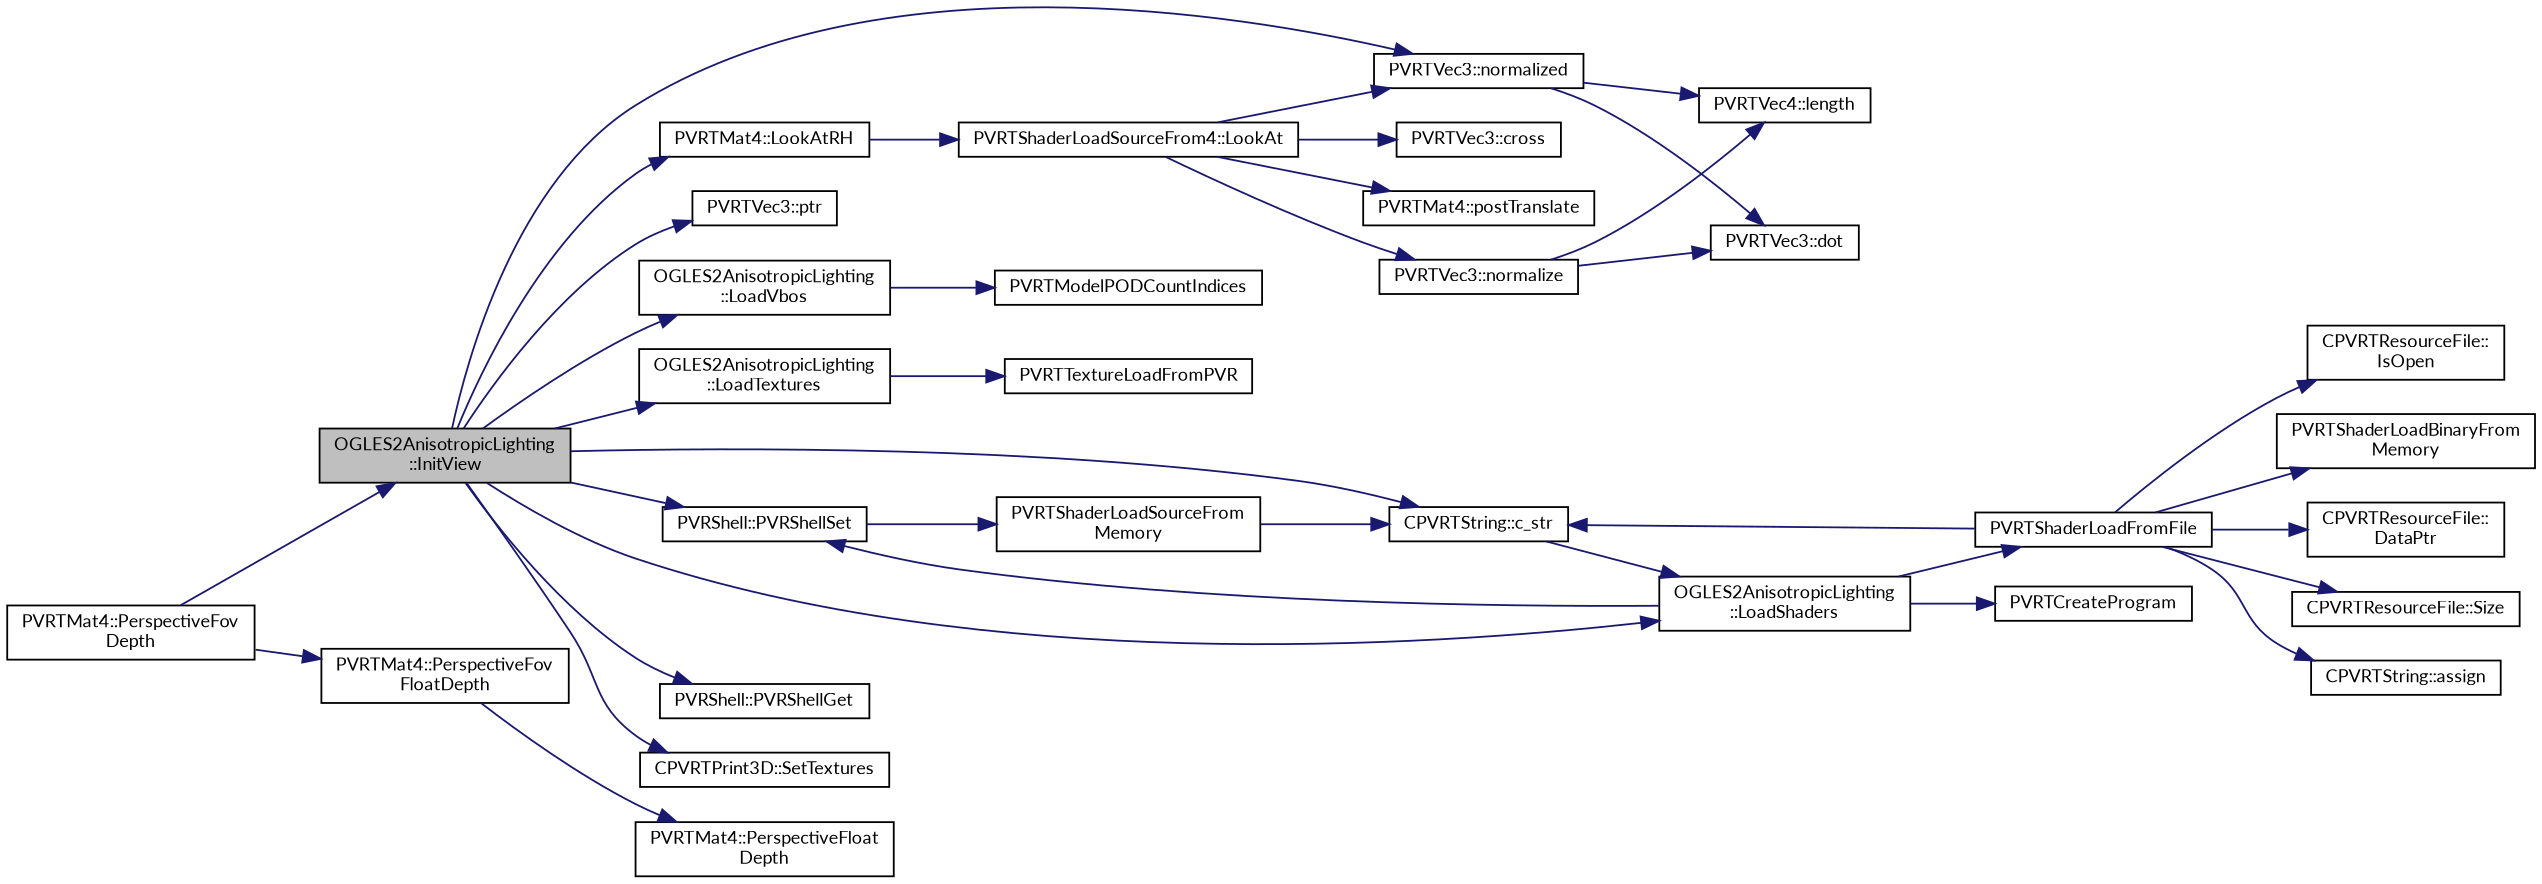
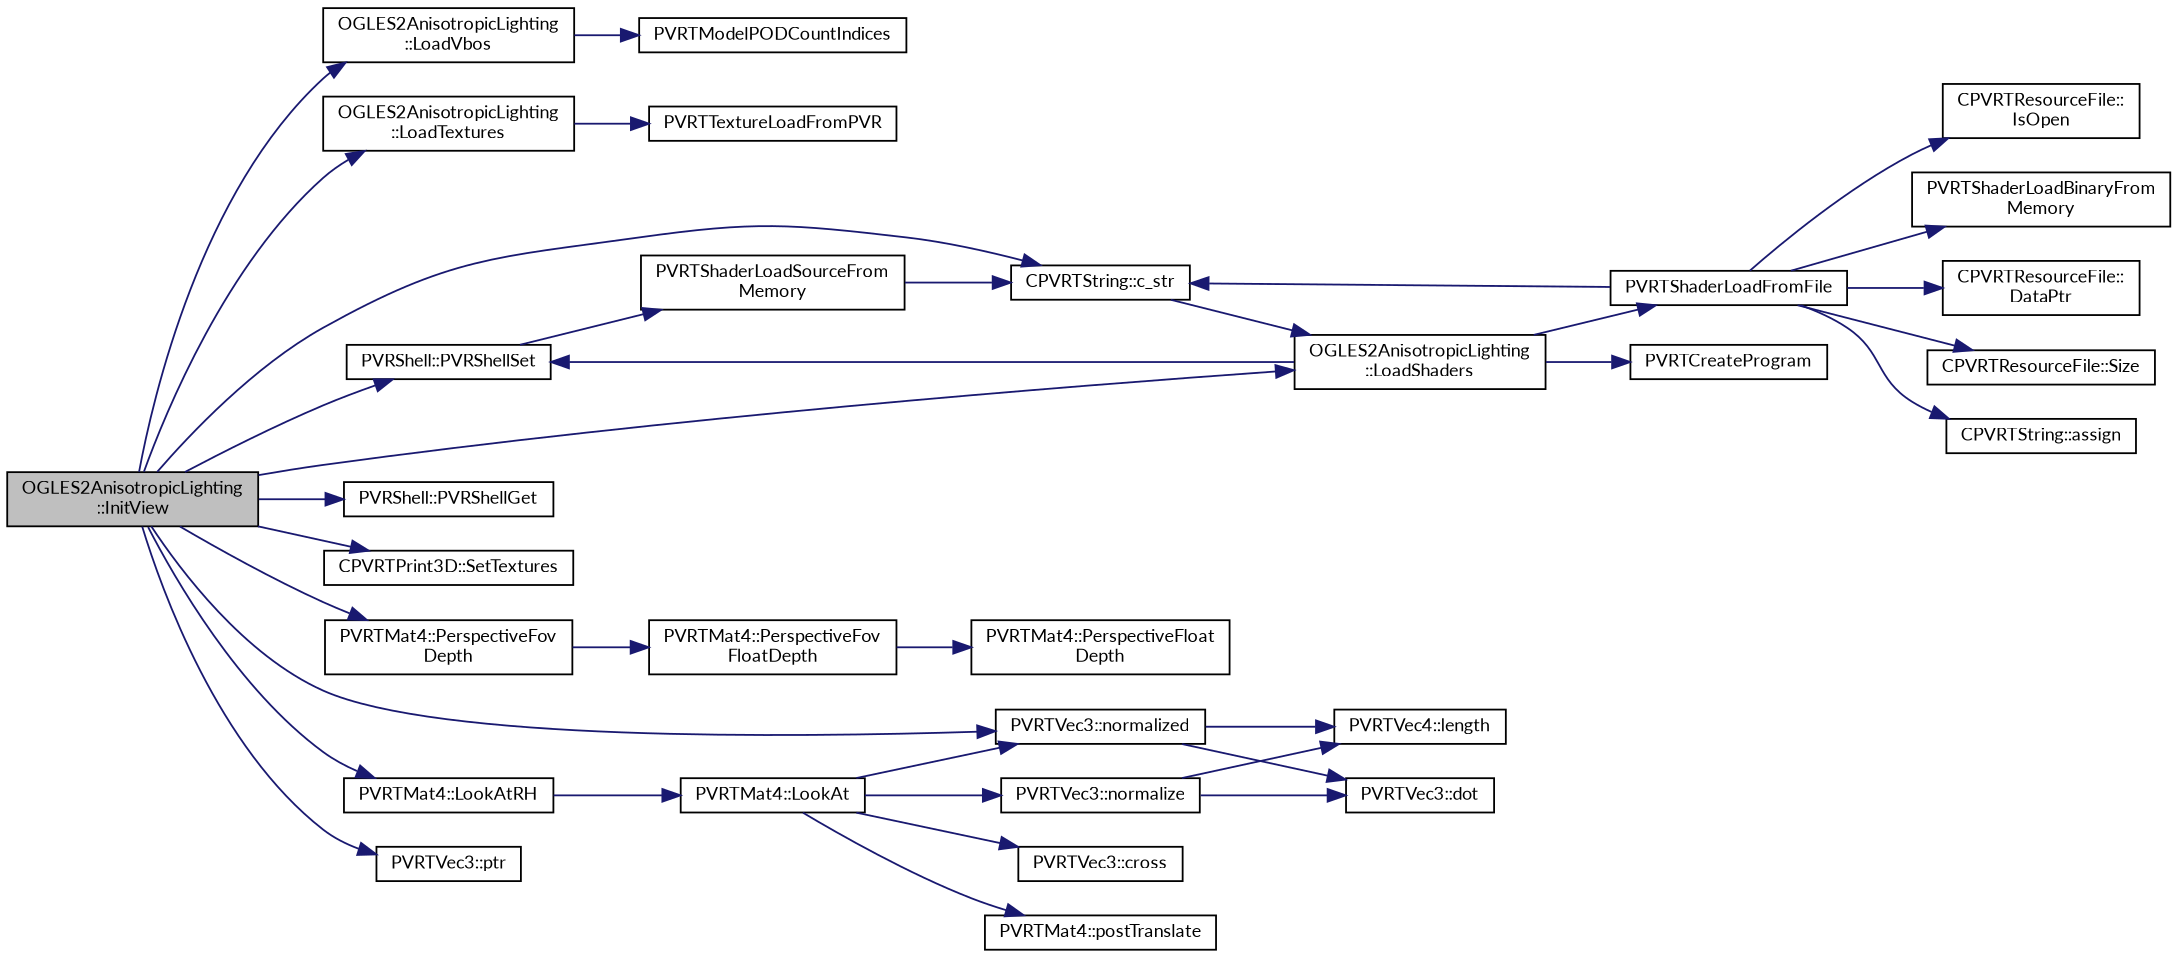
(1128, 140) -> (773, 795)
(280, 549) -> (263, 573)
